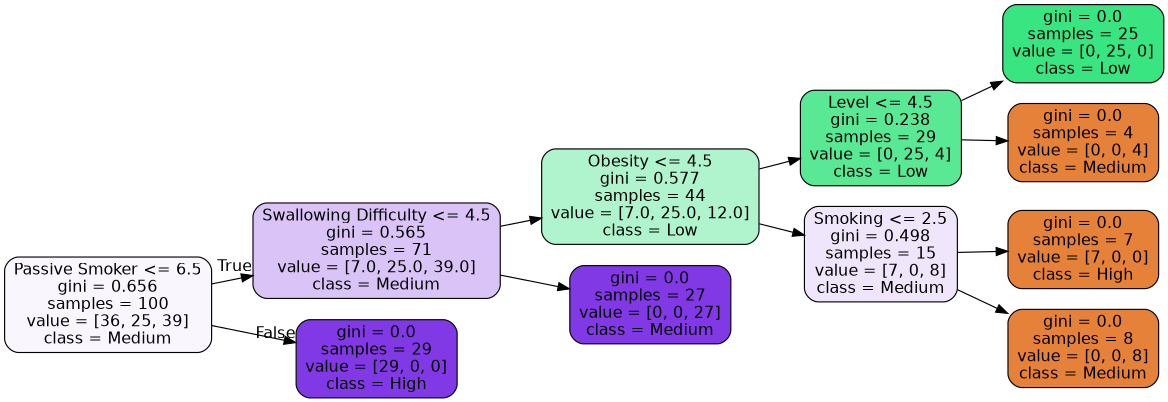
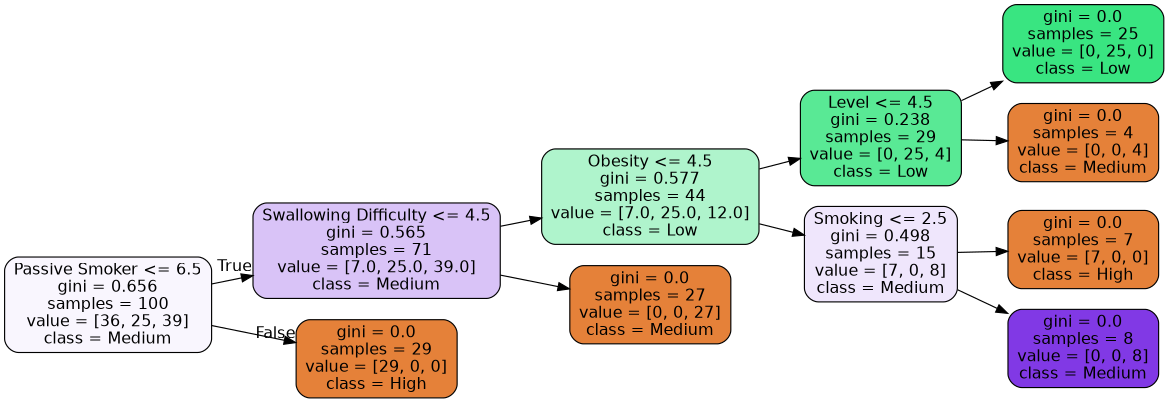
(650, 305) -> (650, 305)
(1083, 348) -> (1083, 348)
(377, 359) -> (377, 359)
